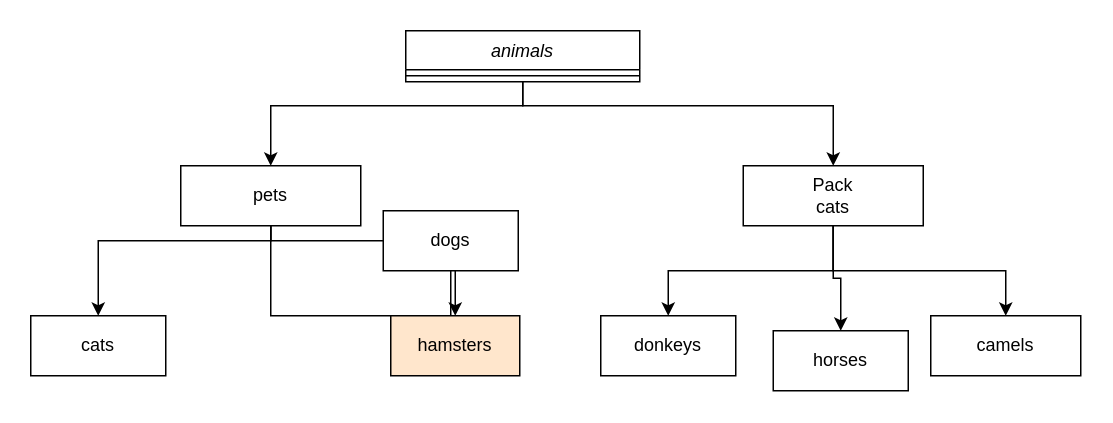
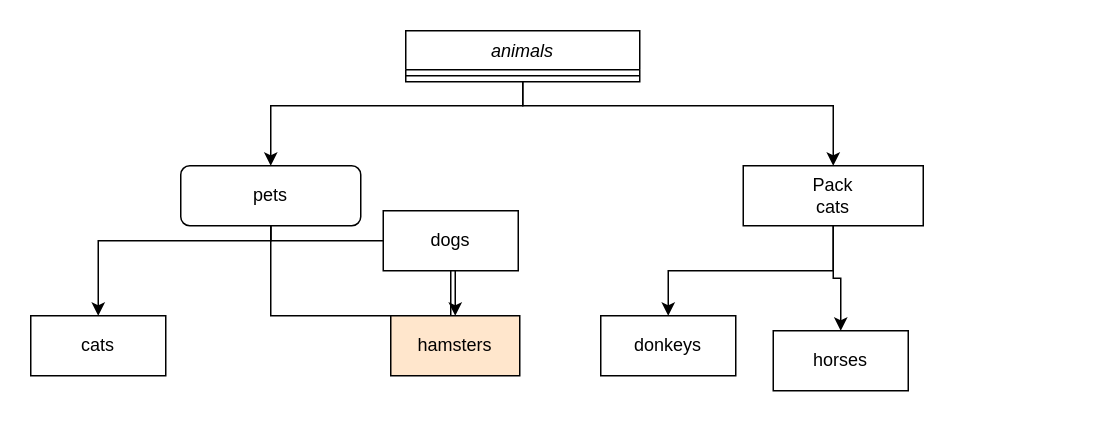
(271, 196) -> (271, 196)
(939, 271) -> none
(1006, 346) -> none
